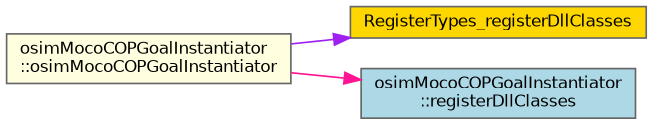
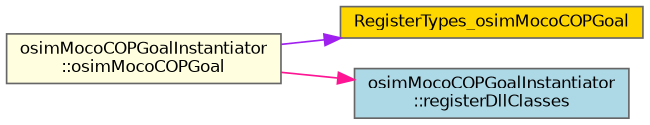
(498, 22) -> (492, 22)
(149, 59) -> (144, 59)
